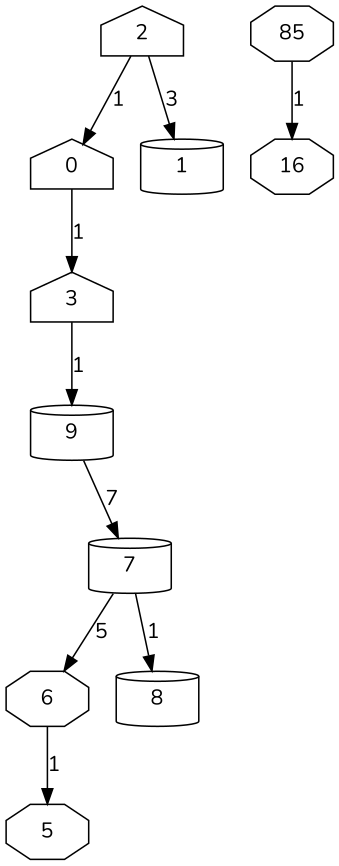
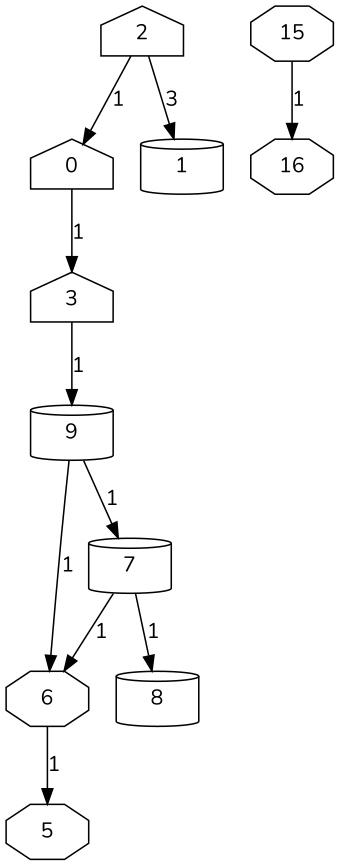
(292, 34) -> (292, 34)
(112, 499) -> (112, 499)
none -> (59, 558)
(102, 632) -> (102, 632)
